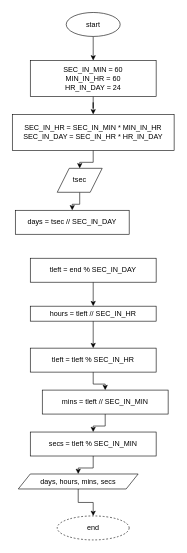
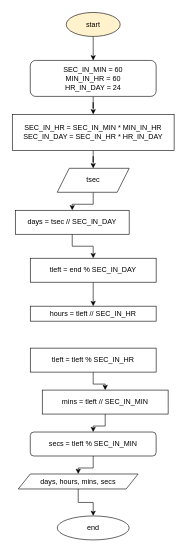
(93, 24) -> (93, 24)
(93, 78) -> (93, 78)
(80, 180) -> (93, 180)
none -> (93, 248)
(93, 342) -> none
(93, 444) -> (93, 444)
(93, 528) -> (93, 528)
